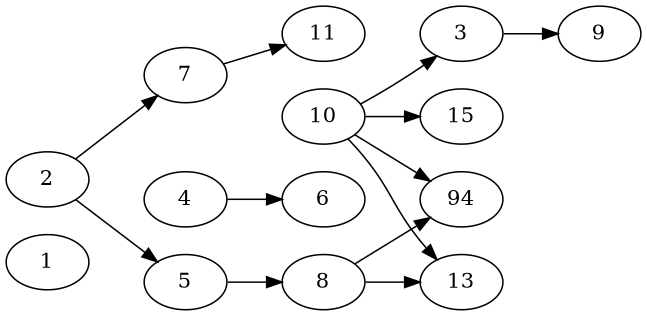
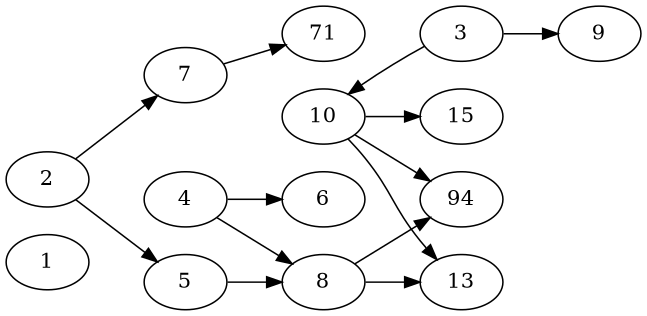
(324, 34) -> (324, 34)
(393, 85) -> (392, 65)
none -> (248, 237)
